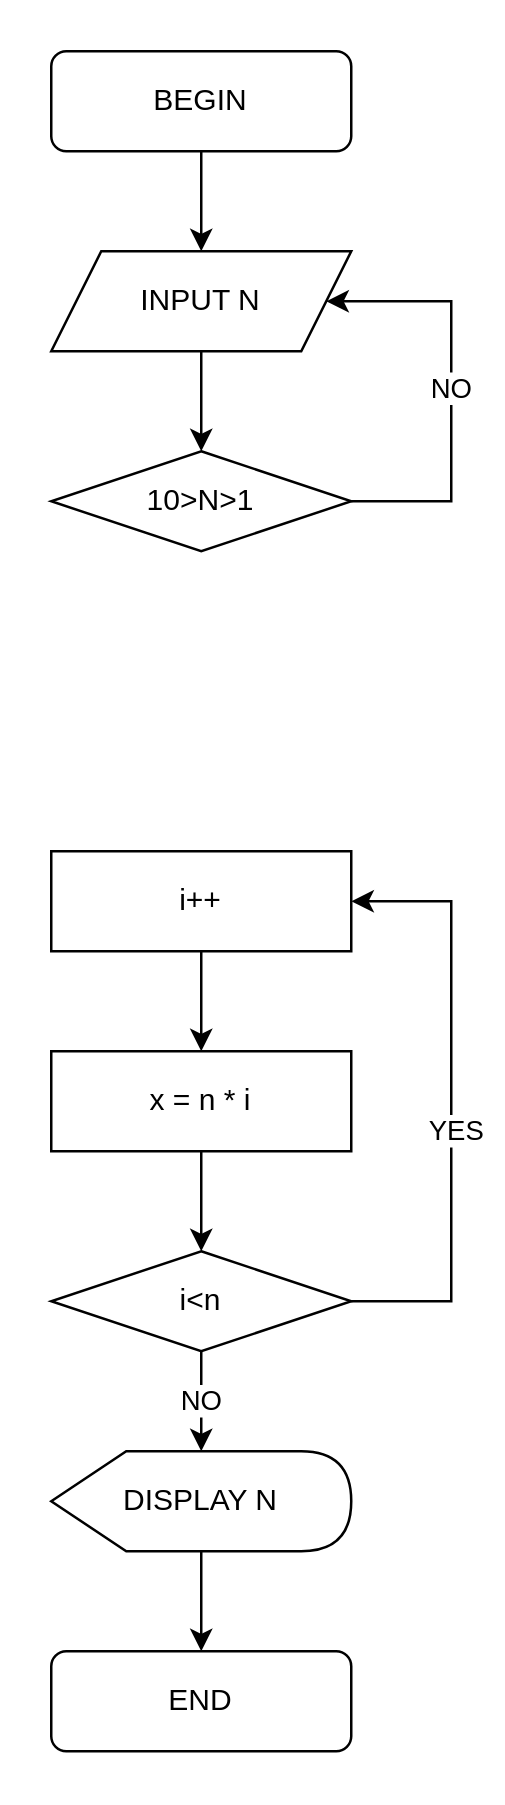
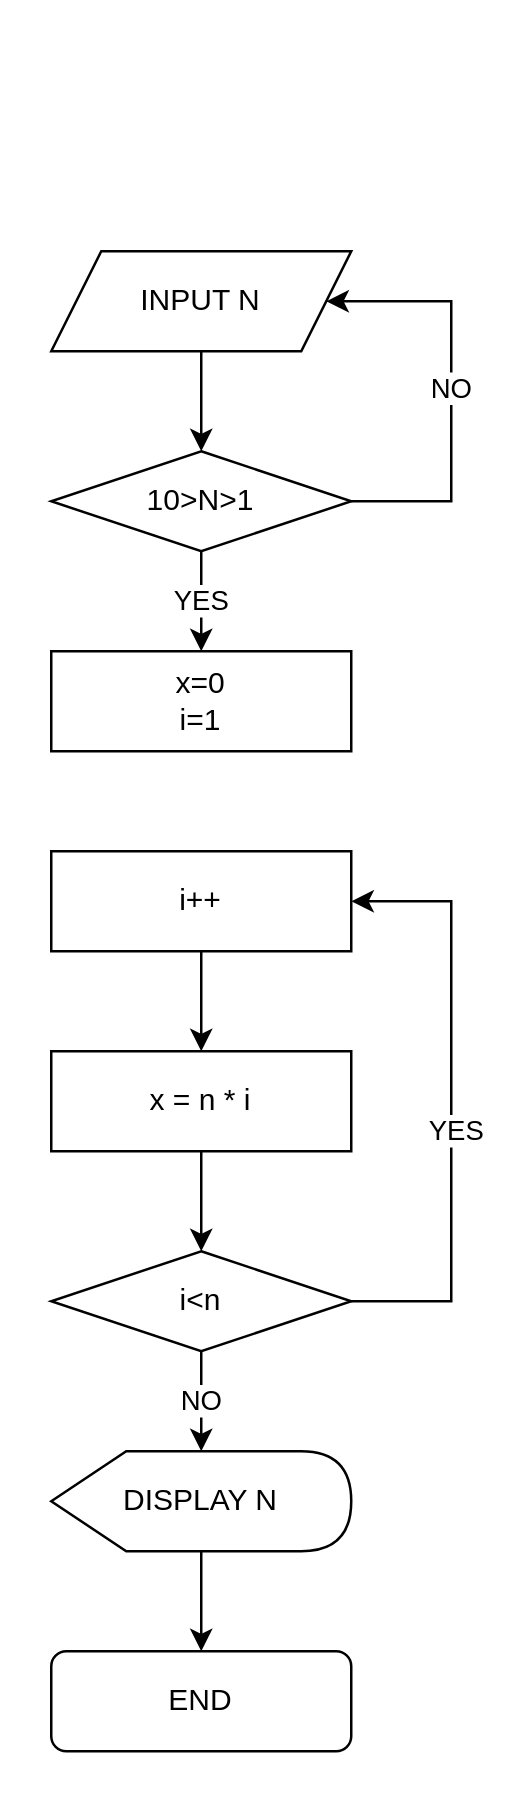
(201, 101) -> none
(201, 193) -> none
none -> (201, 593)
none -> (201, 701)
